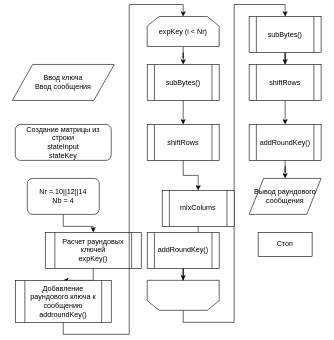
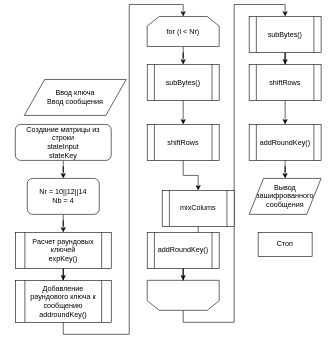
(183, 32) -> (183, 32)
(63, 83) -> (75, 98)
none -> (63, 171)
(285, 197) -> (285, 197)
(93, 251) -> (63, 251)
